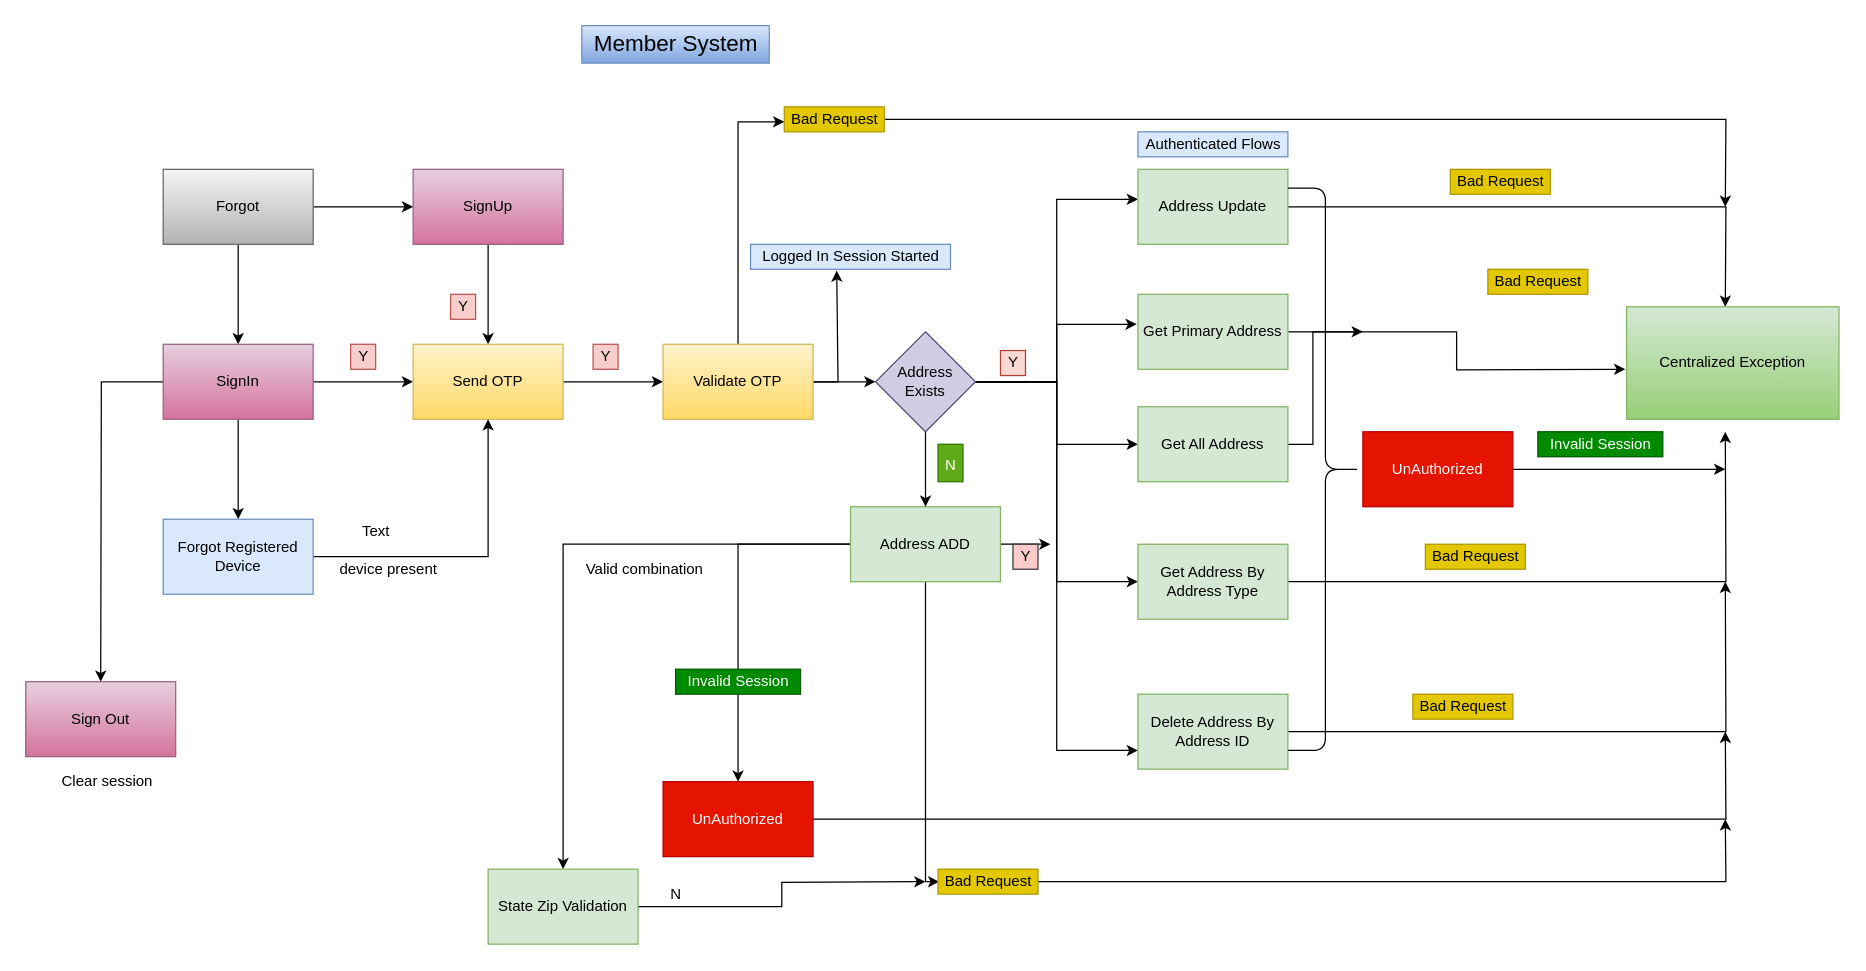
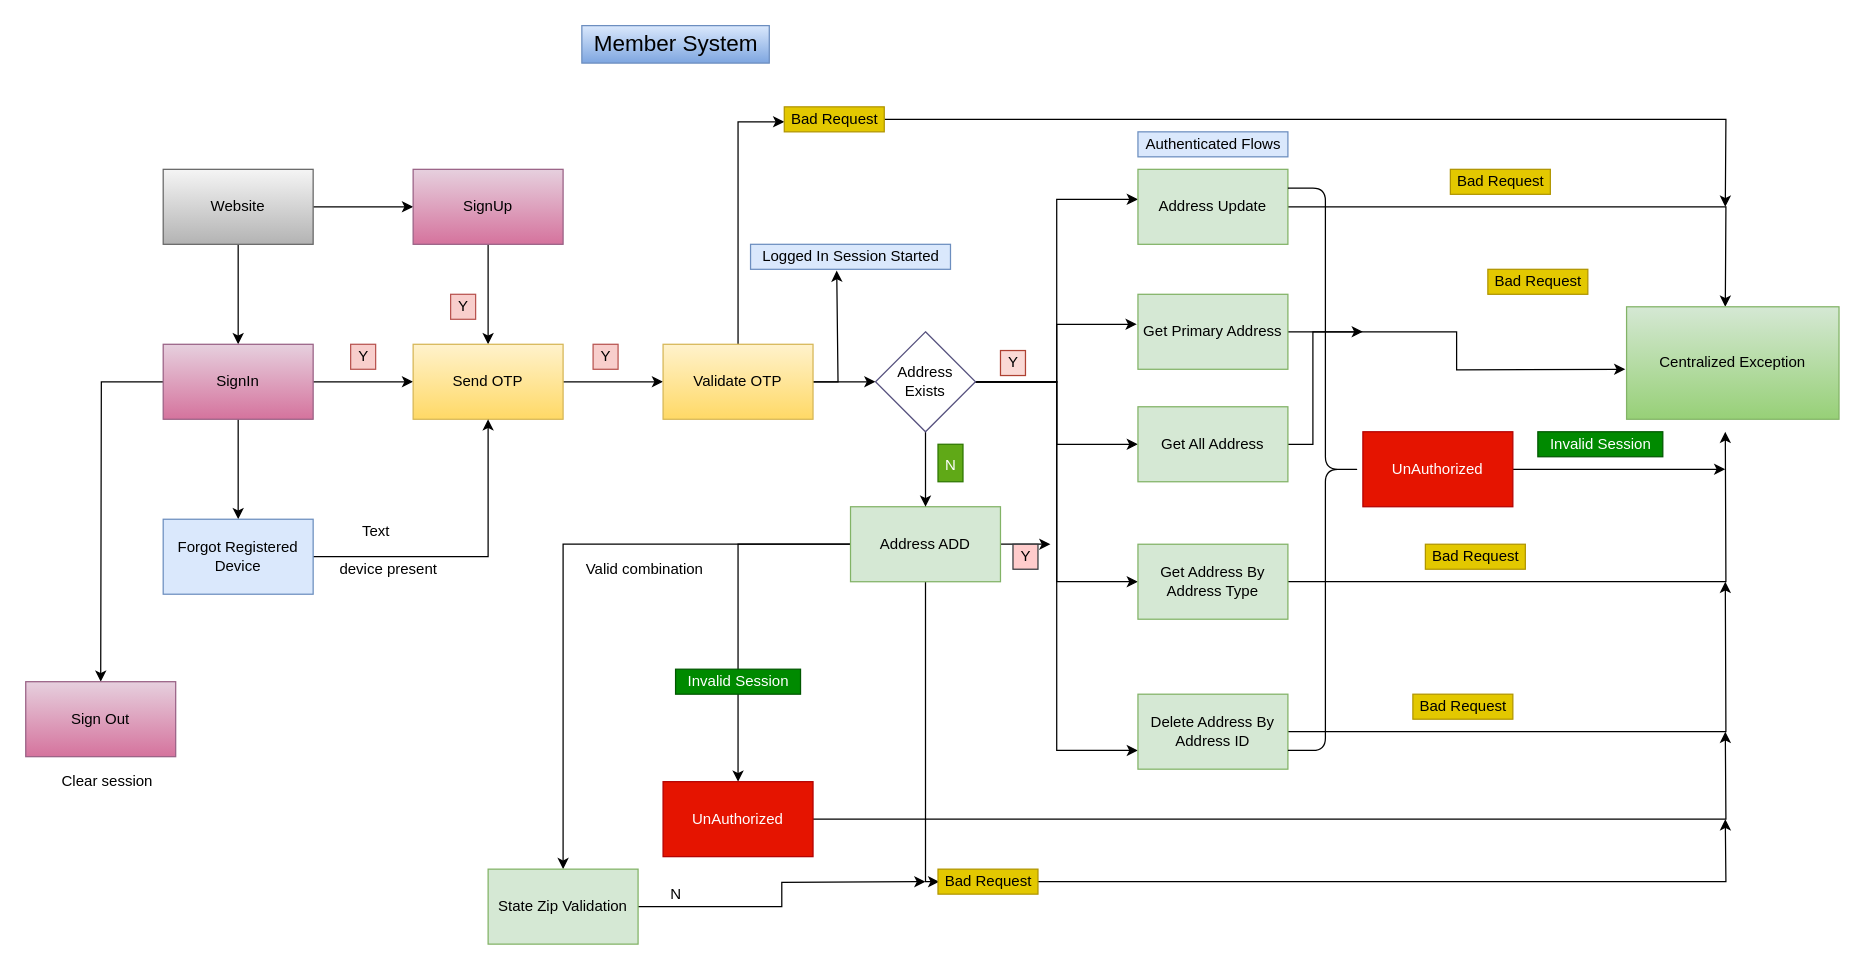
(238, 207) -> (238, 207)
(926, 382) -> (926, 382)
